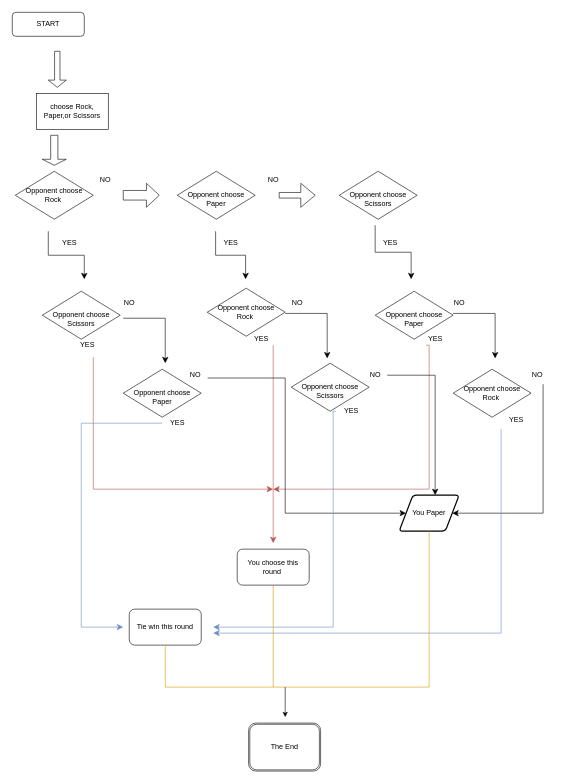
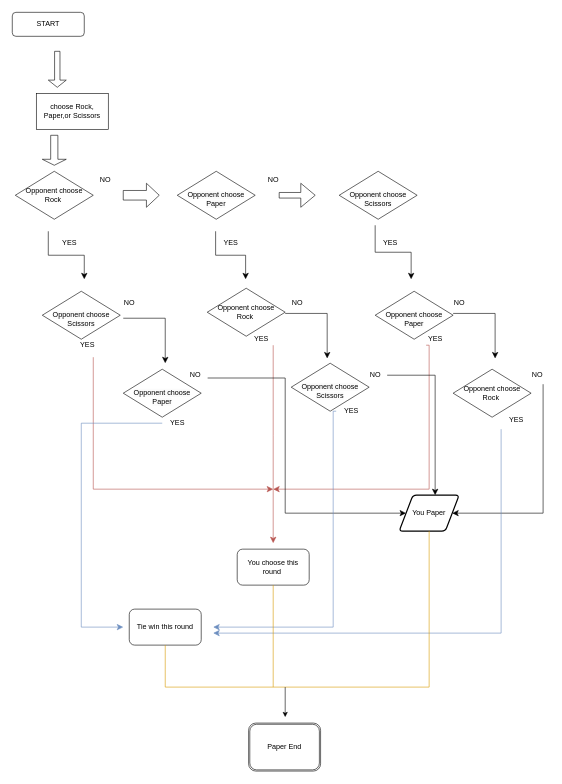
(285, 747) -> (285, 747)
